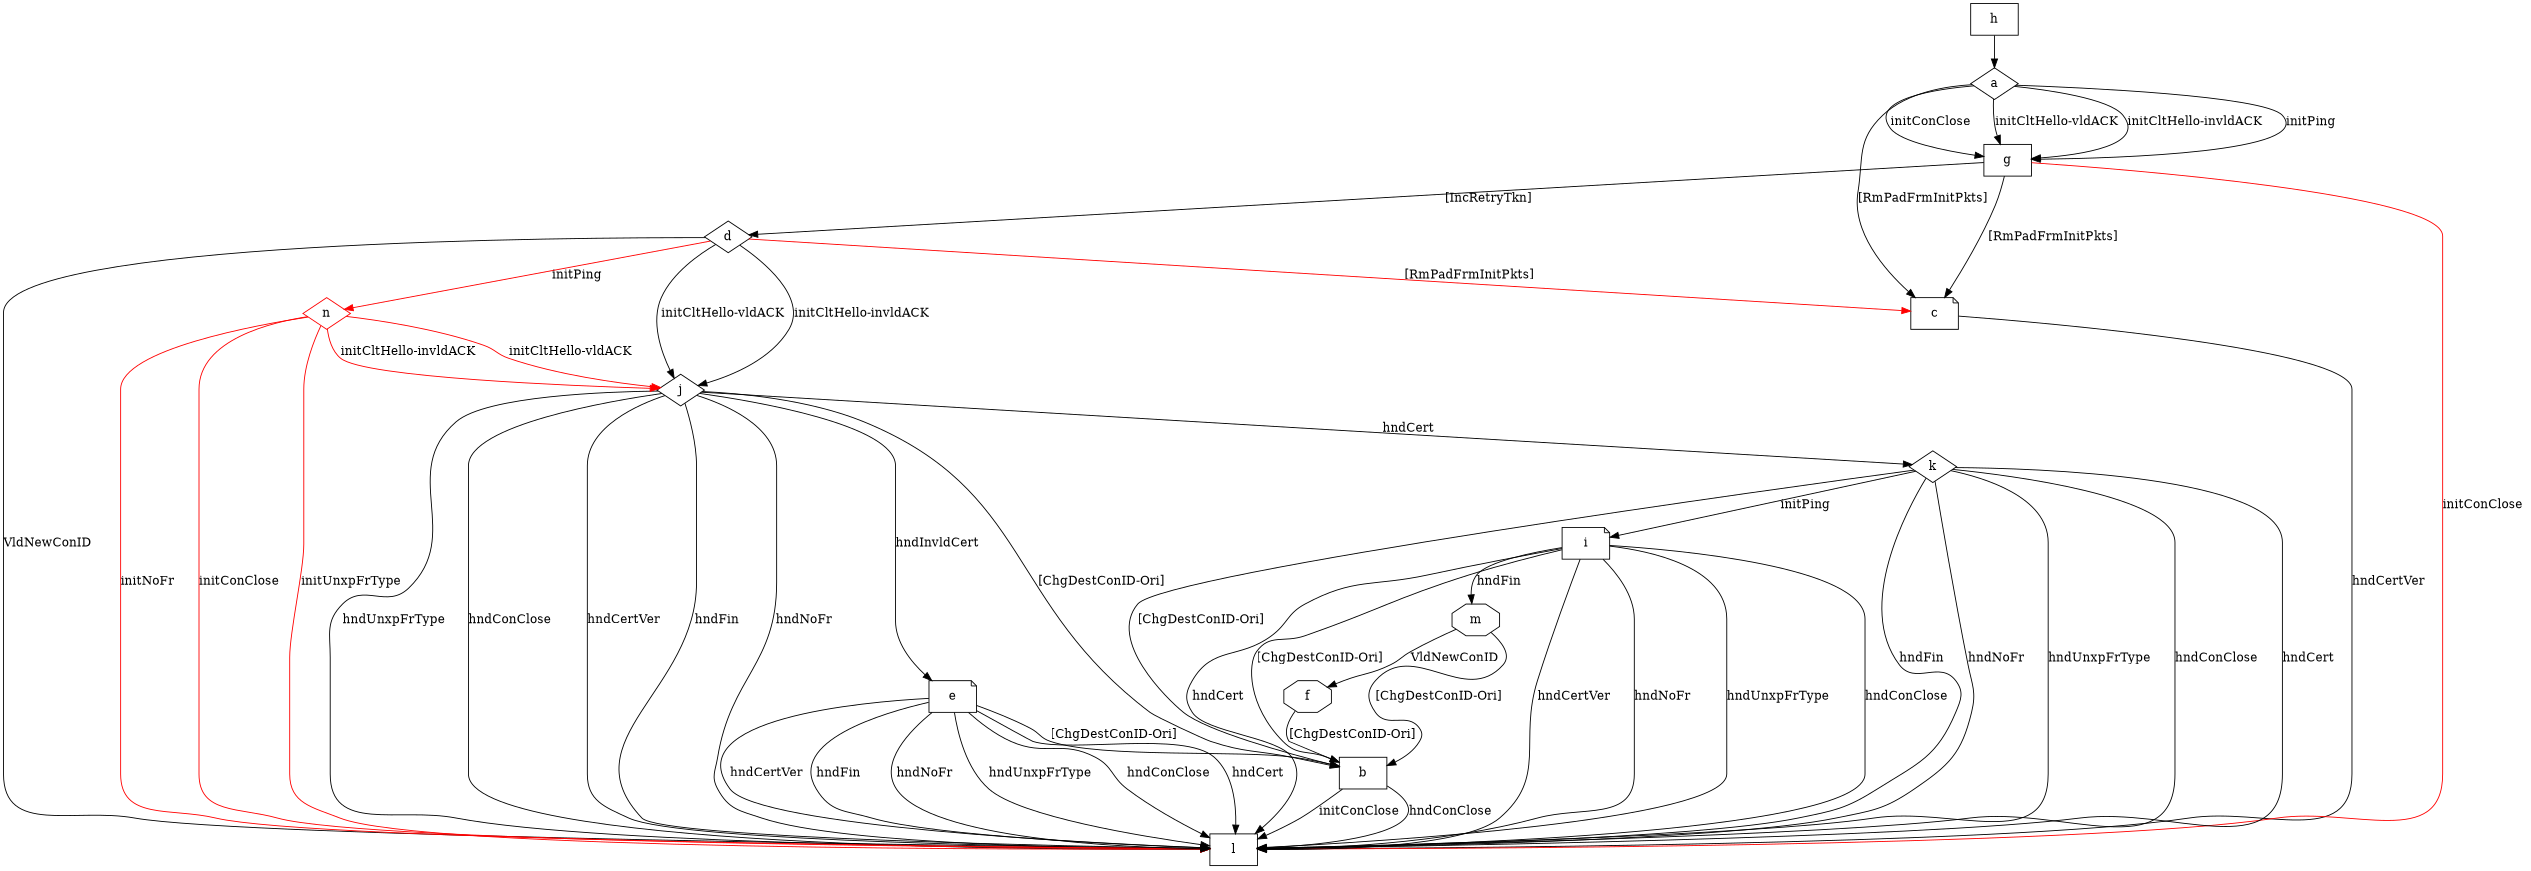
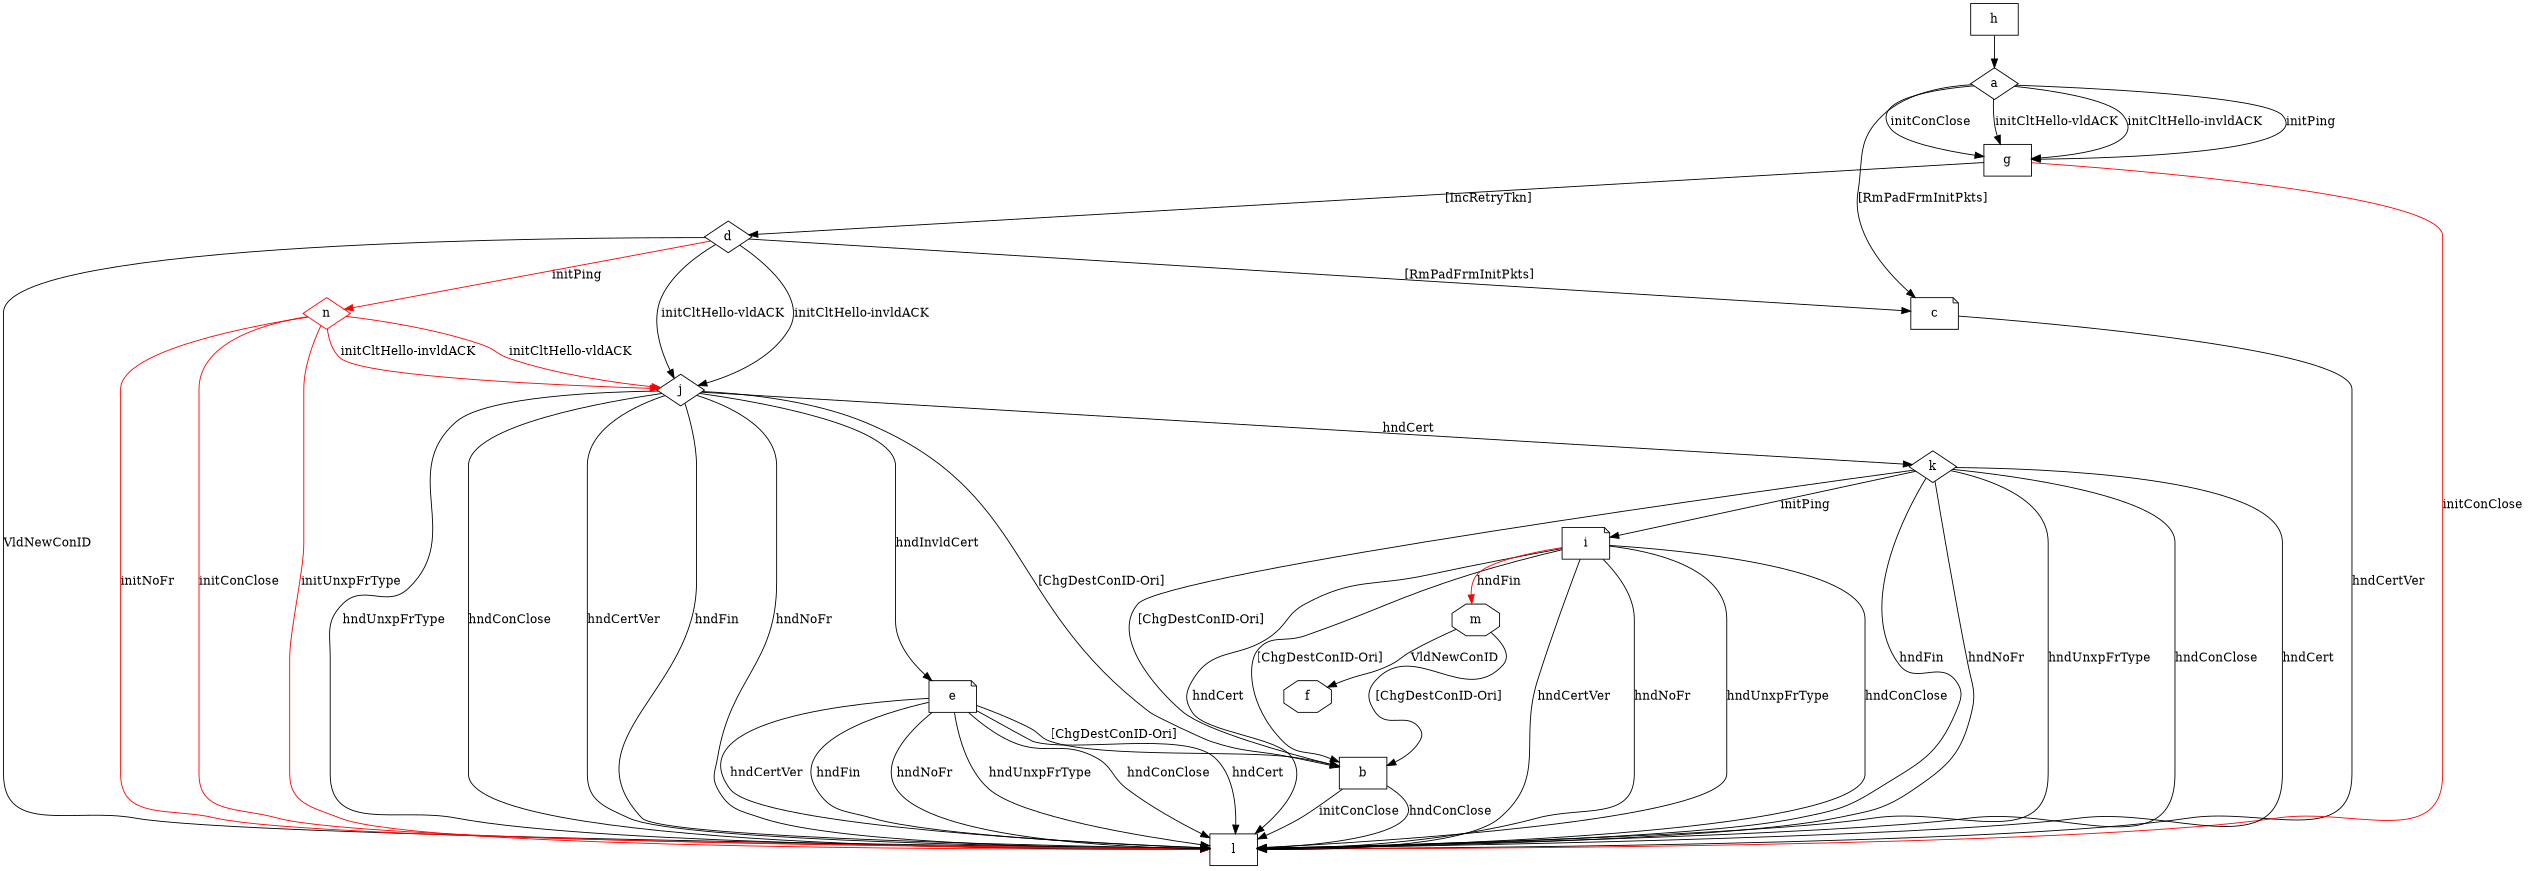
(1981, 235) -> none
(1325, 275) -> (1325, 275)
(1507, 560) -> (1507, 560)
(1296, 745) -> none
